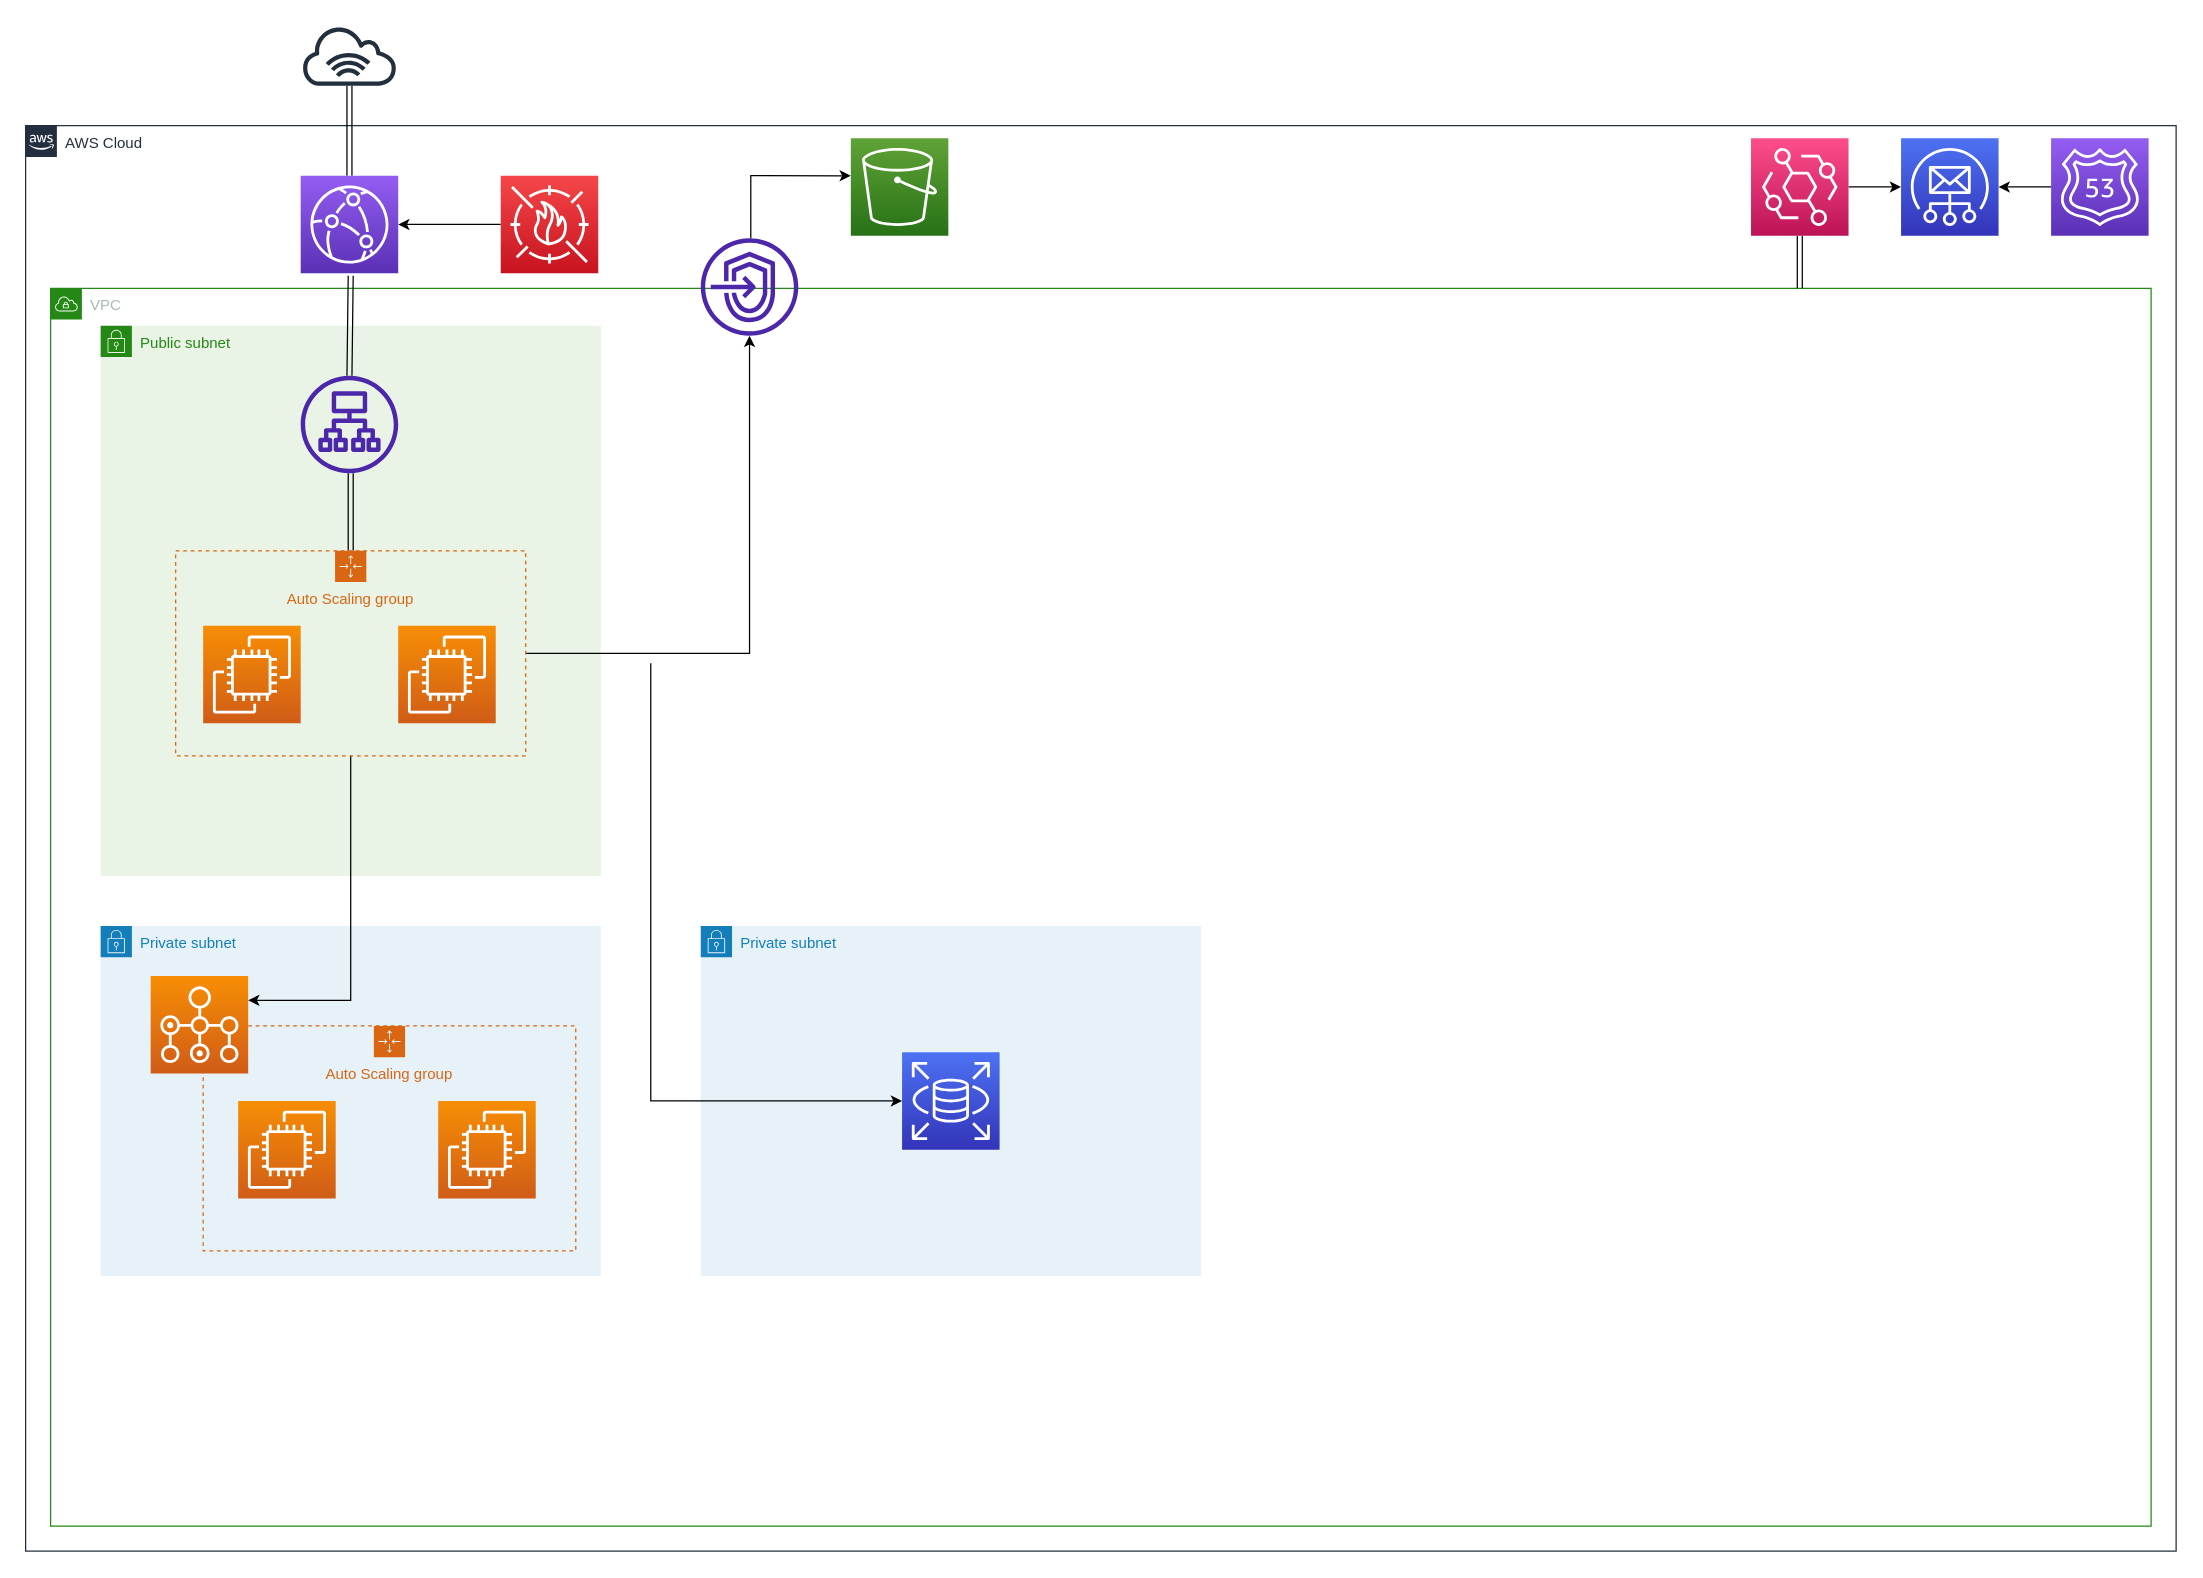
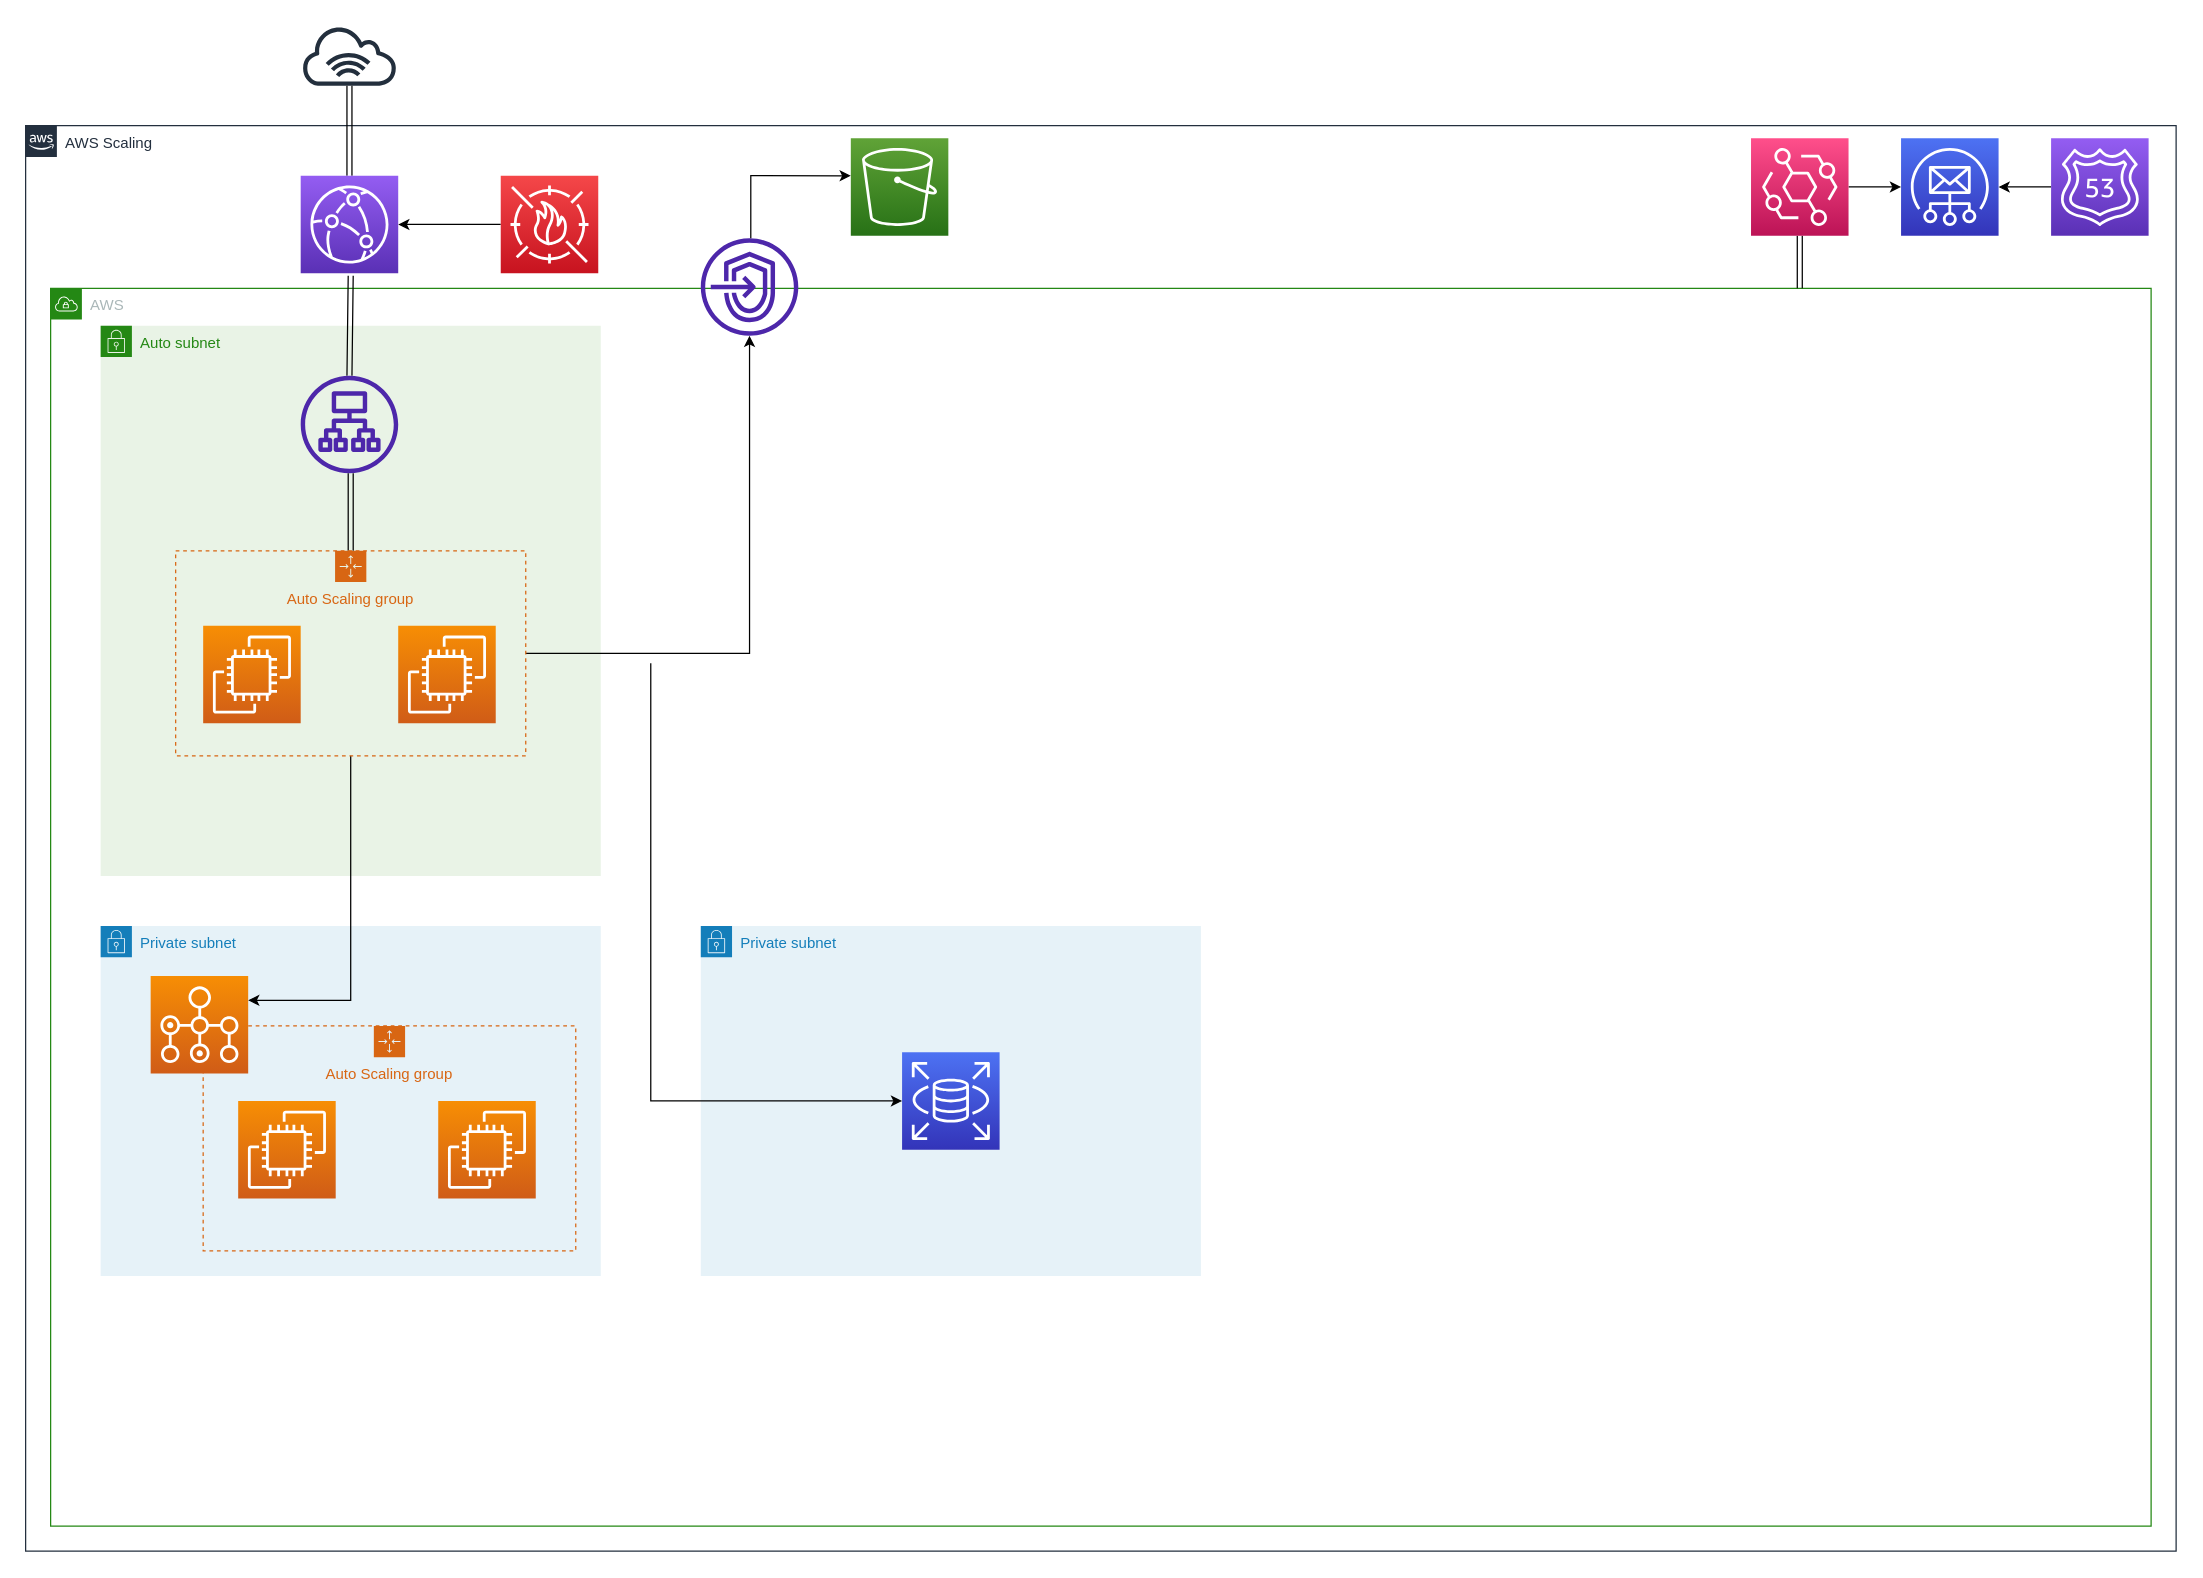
(100, 143) -> (106, 143)
(103, 306) -> (103, 306)
(189, 343) -> (185, 343)
